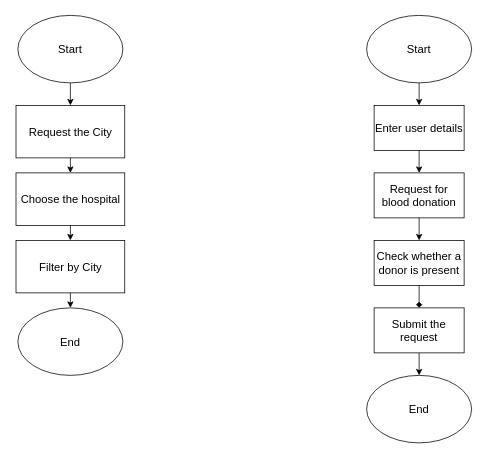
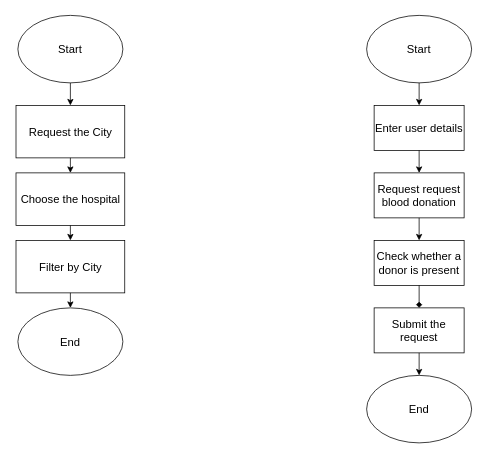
(419, 195) -> (419, 195)
